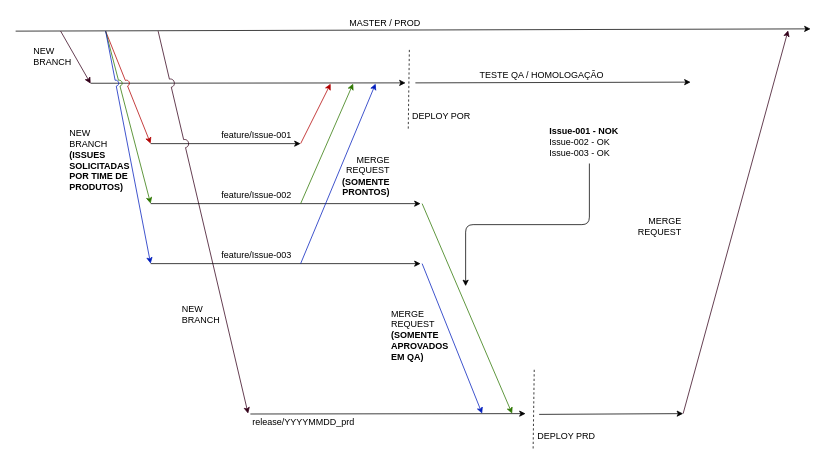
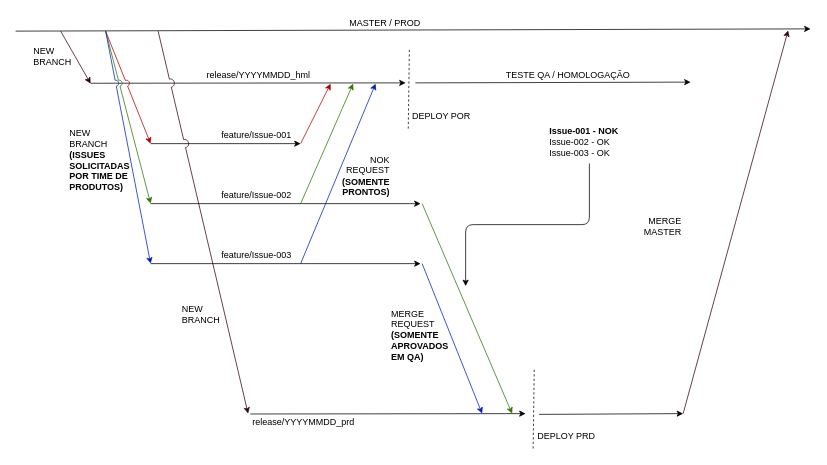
none -> (252, 75)
(562, 75) -> (588, 75)
(360, 176) -> (360, 176)
(664, 227) -> (666, 227)
